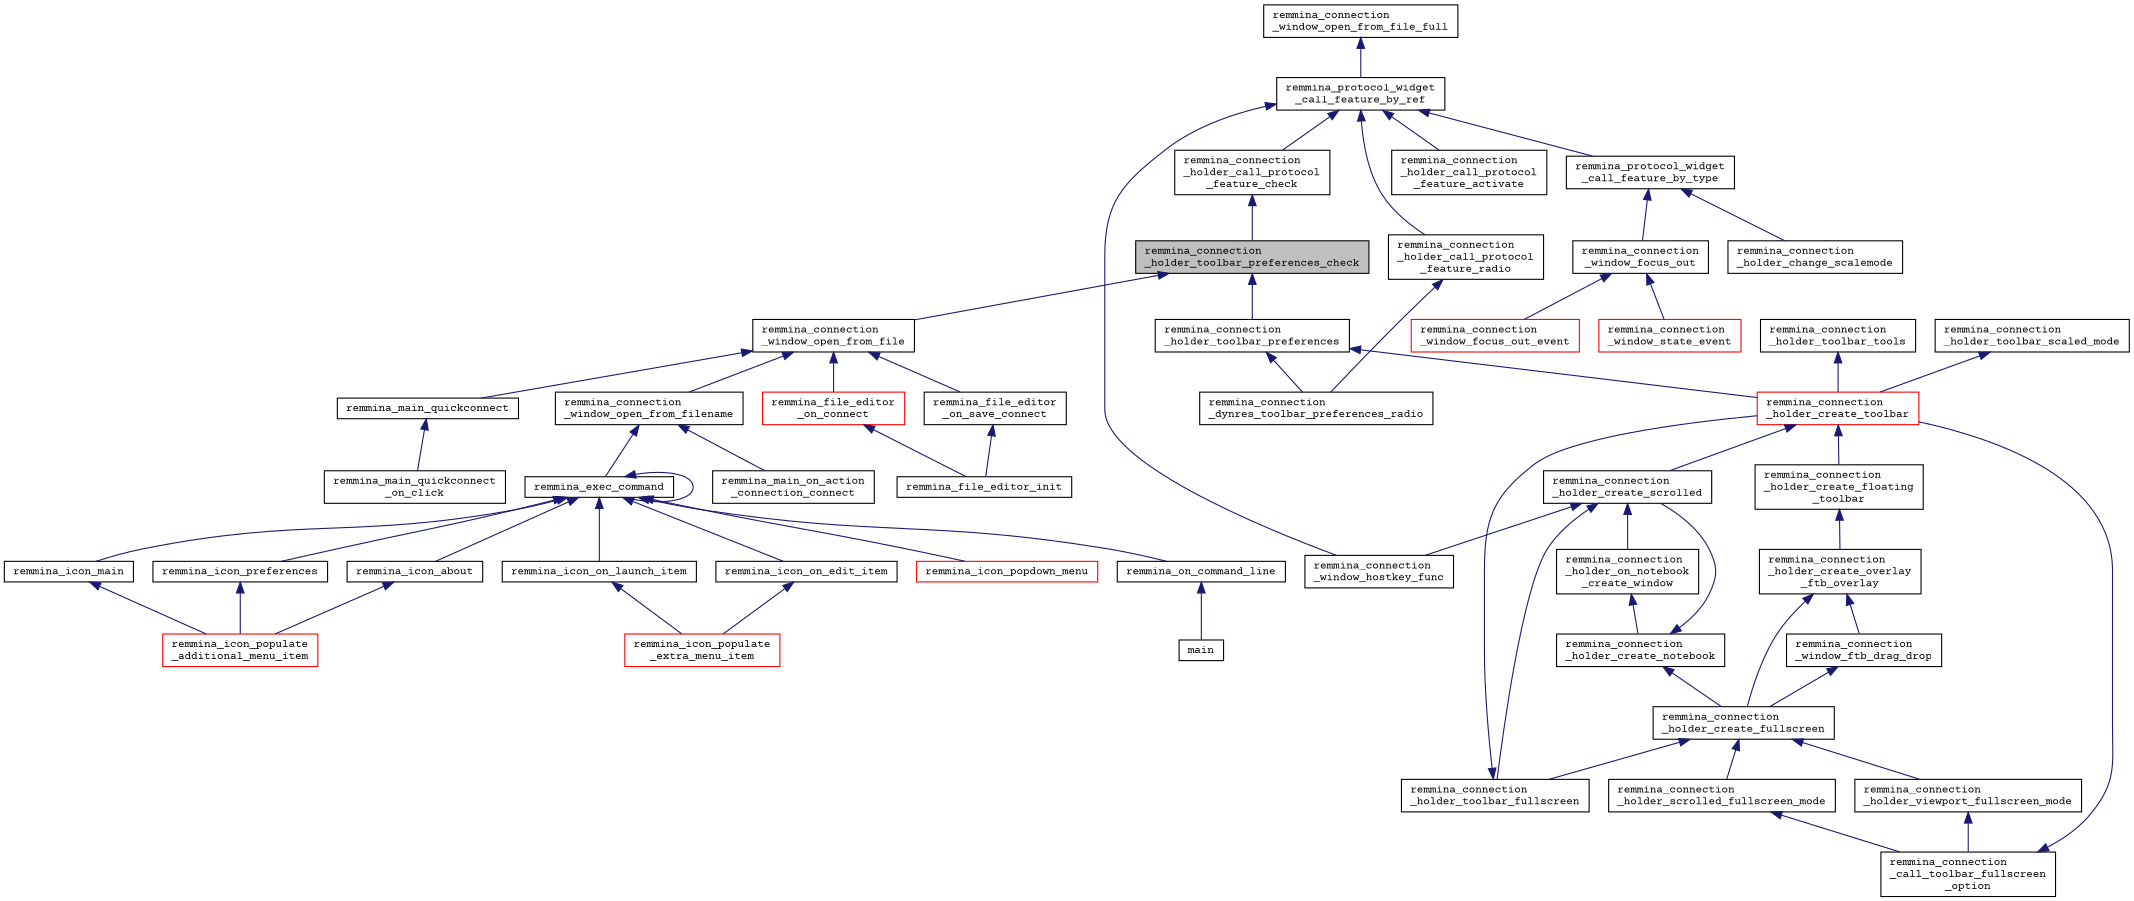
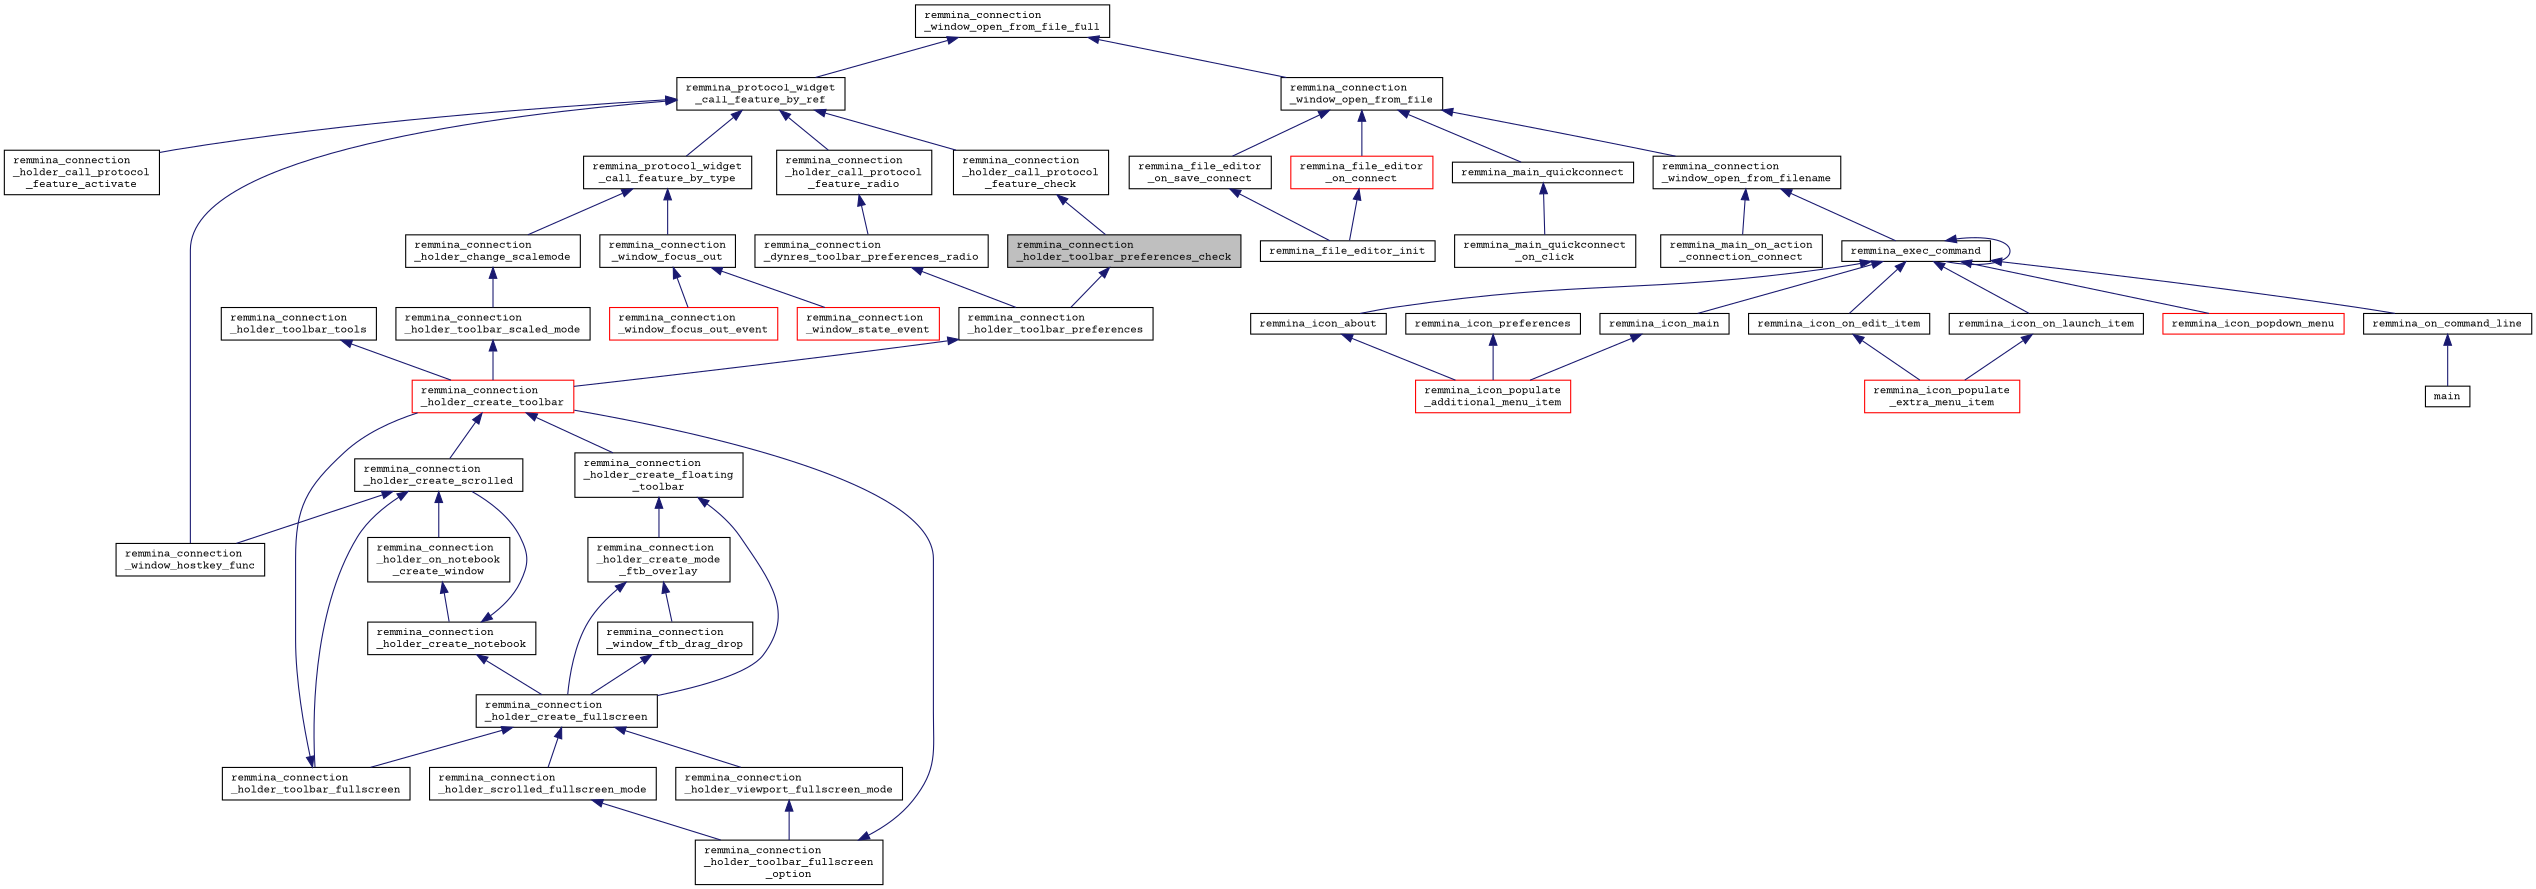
none -> (493, 293)
(1036, 298) -> (1193, 59)
(1288, 376) -> (969, 289)
(418, 532) -> none
(1840, 572) -> (659, 560)
none -> (777, 626)
(1968, 874) -> (789, 862)
